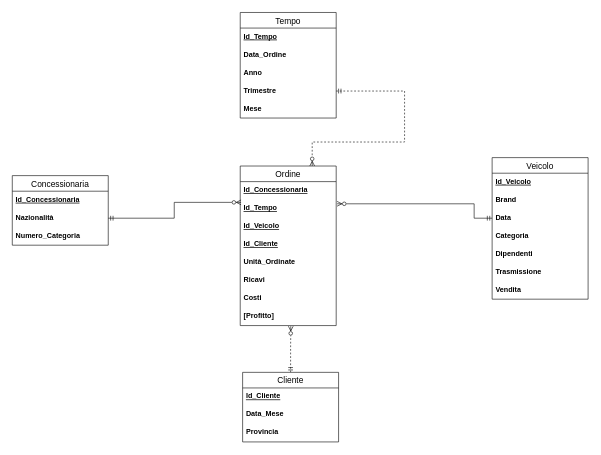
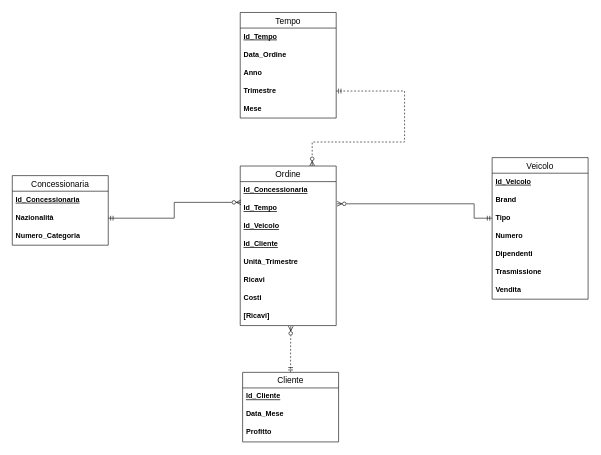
(504, 217) -> (503, 217)
(513, 235) -> (508, 235)
(270, 262) -> (272, 262)
(263, 316) -> (258, 316)
(262, 432) -> (261, 432)
